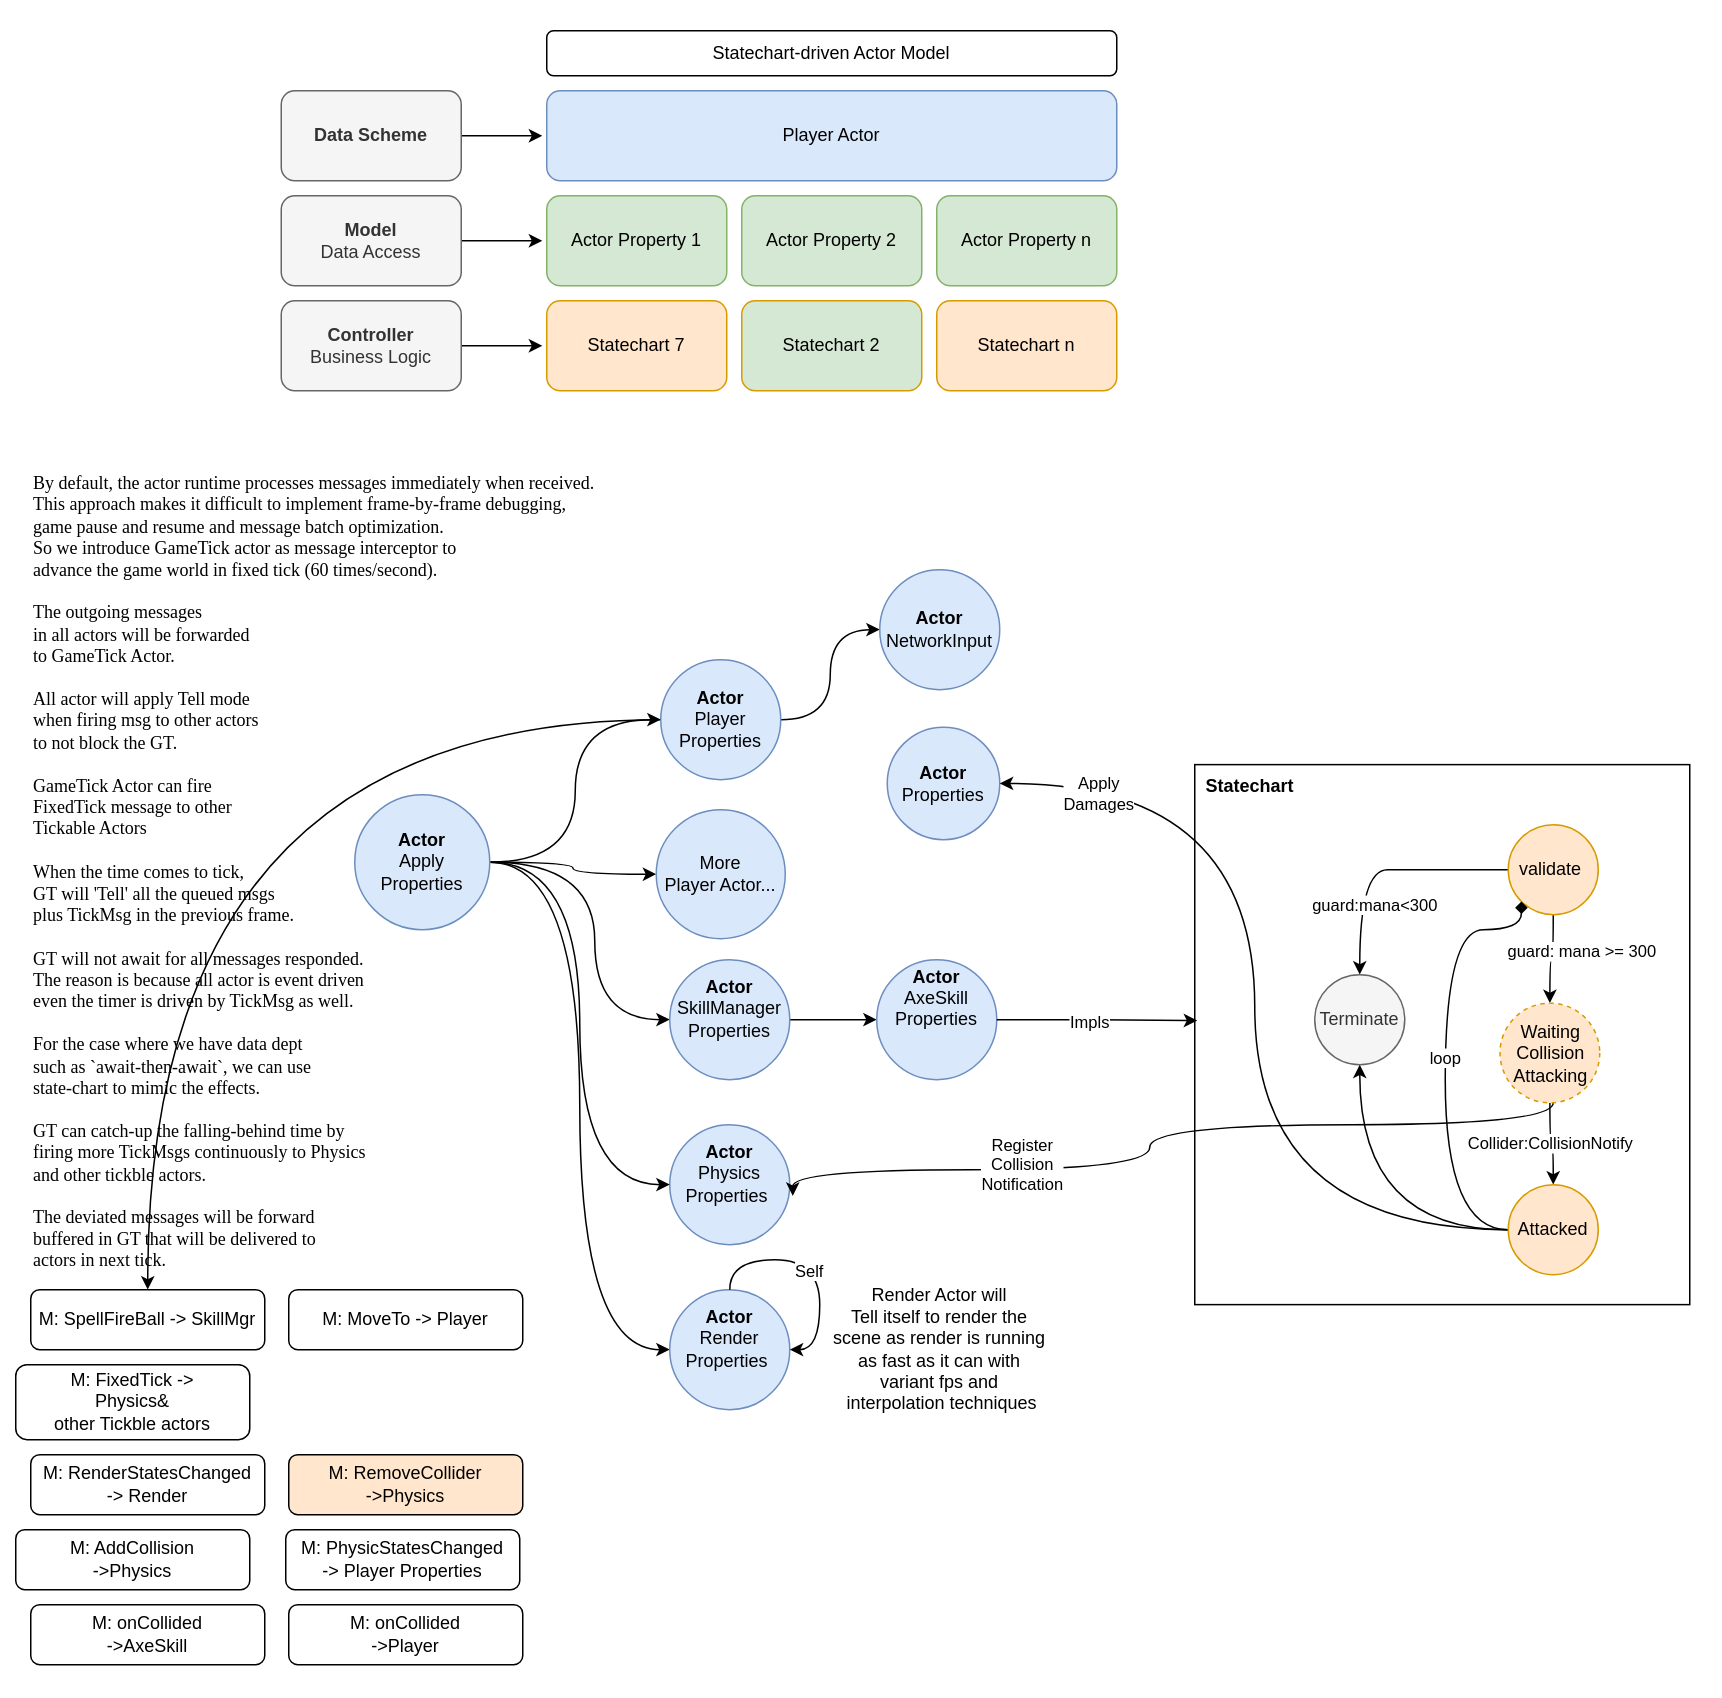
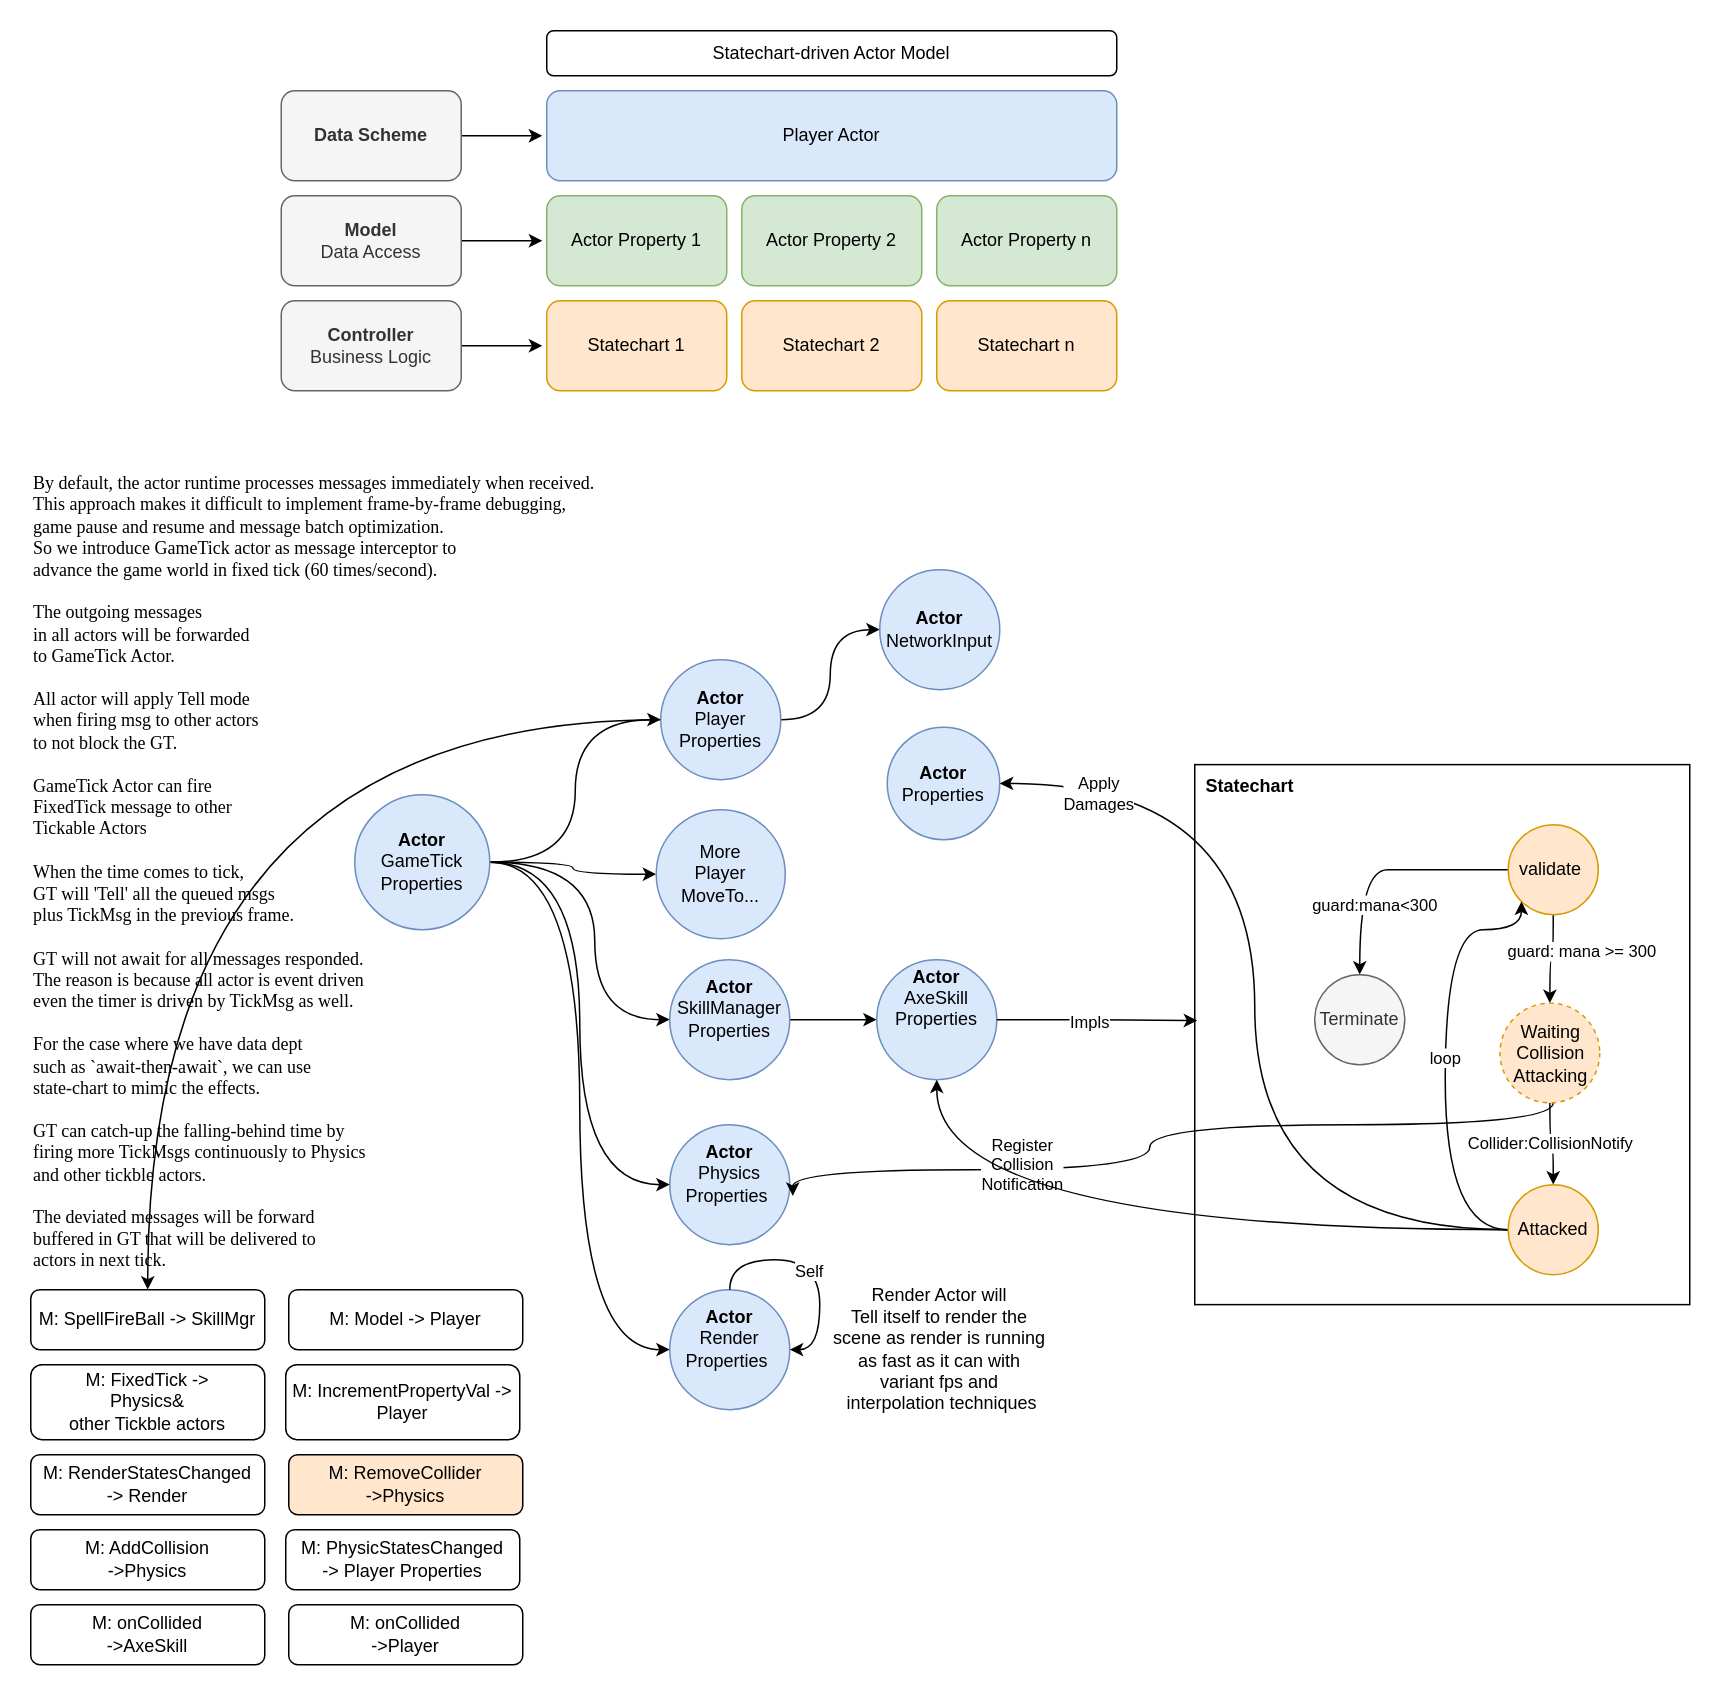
(637, 346) -> (637, 346)
(832, 346) -> (832, 346)
(422, 862) -> (422, 862)
(721, 874) -> (721, 874)
(1517, 922) -> (1517, 921)
(1383, 1172) -> (1243, 1219)
(406, 1319) -> (406, 1319)
(133, 1402) -> (148, 1402)
none -> (403, 1402)
(133, 1560) -> (148, 1560)
